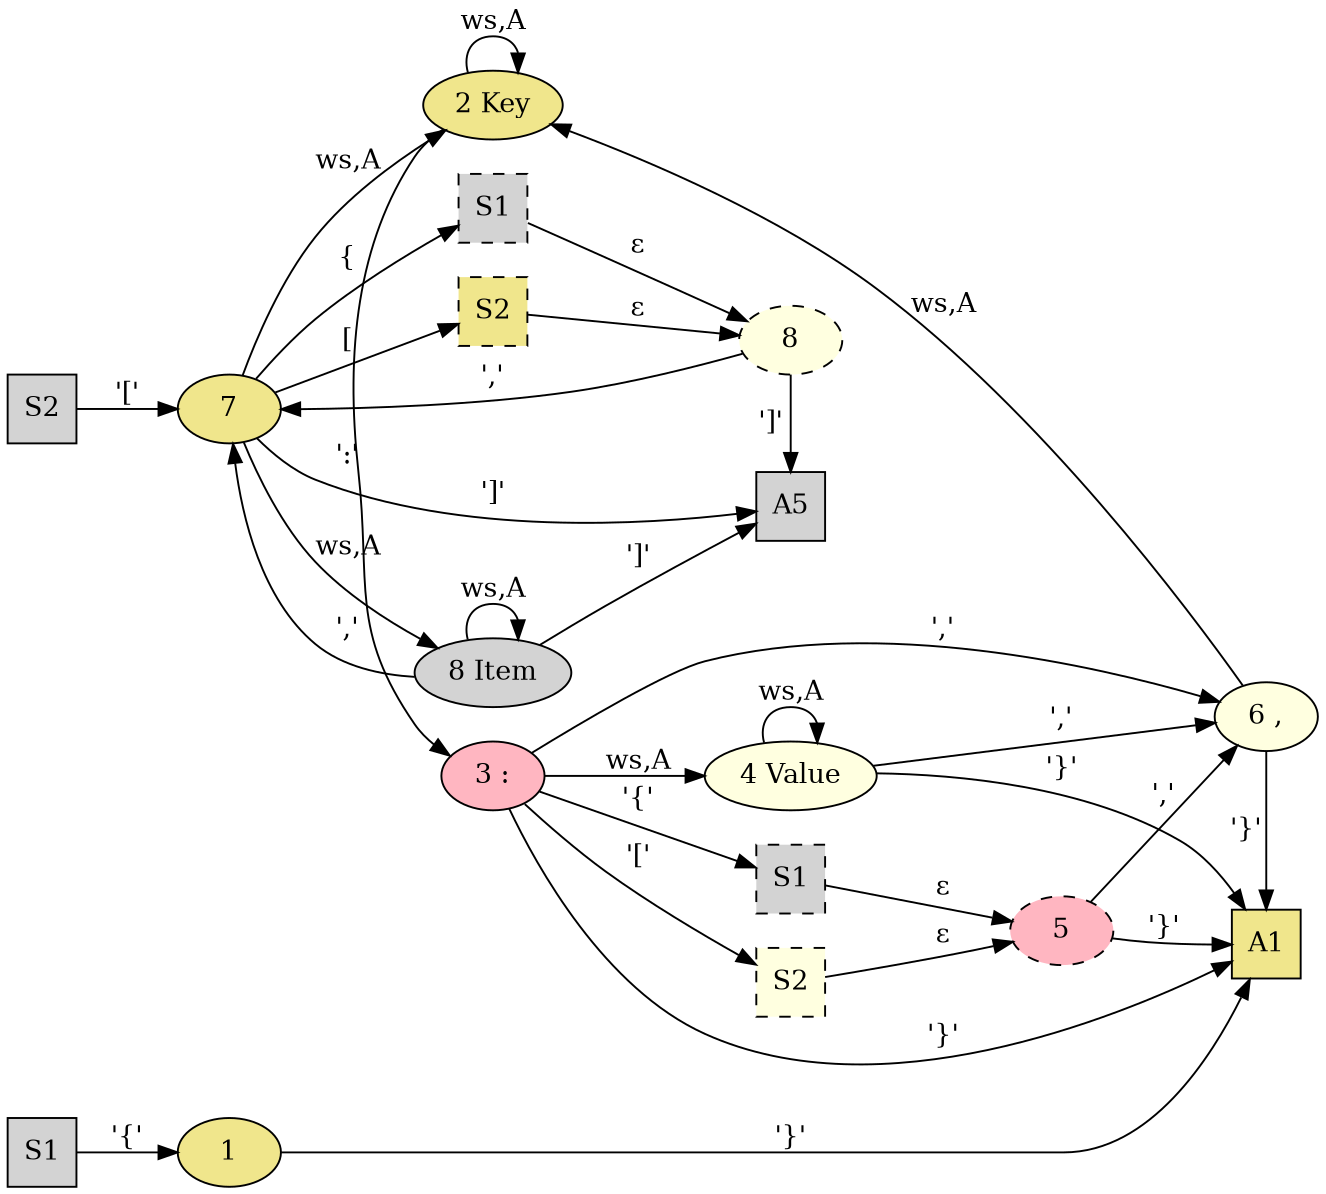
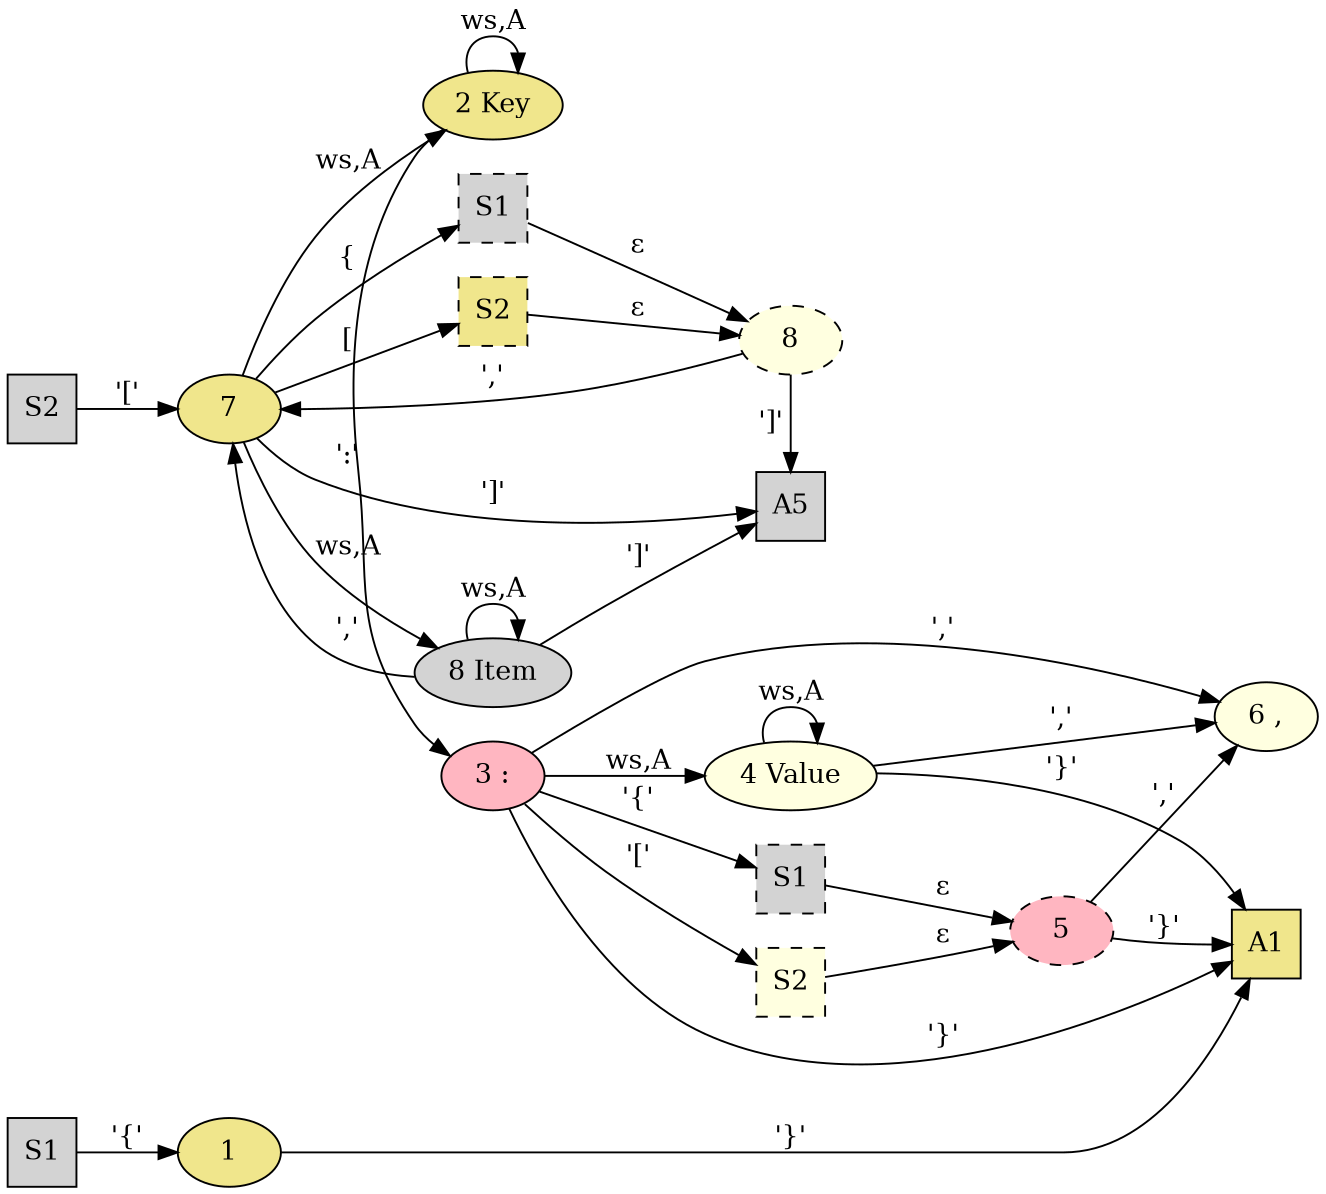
(952, 351) -> none
(1266, 821) -> none
